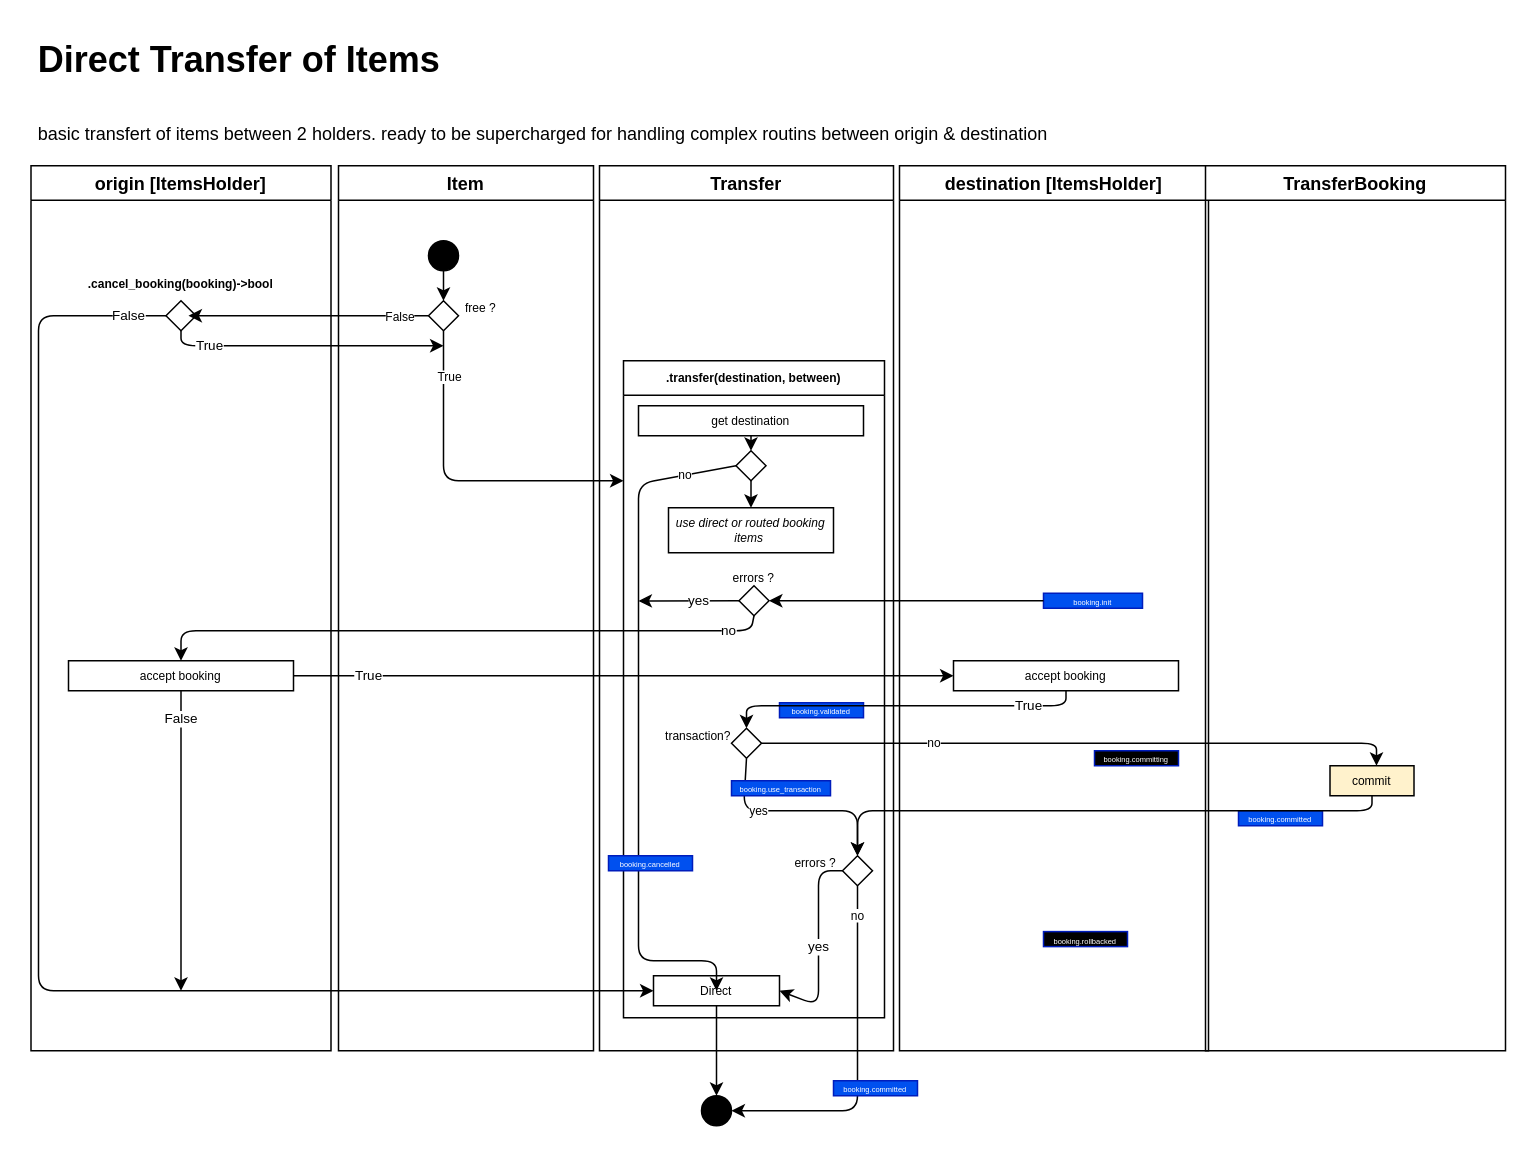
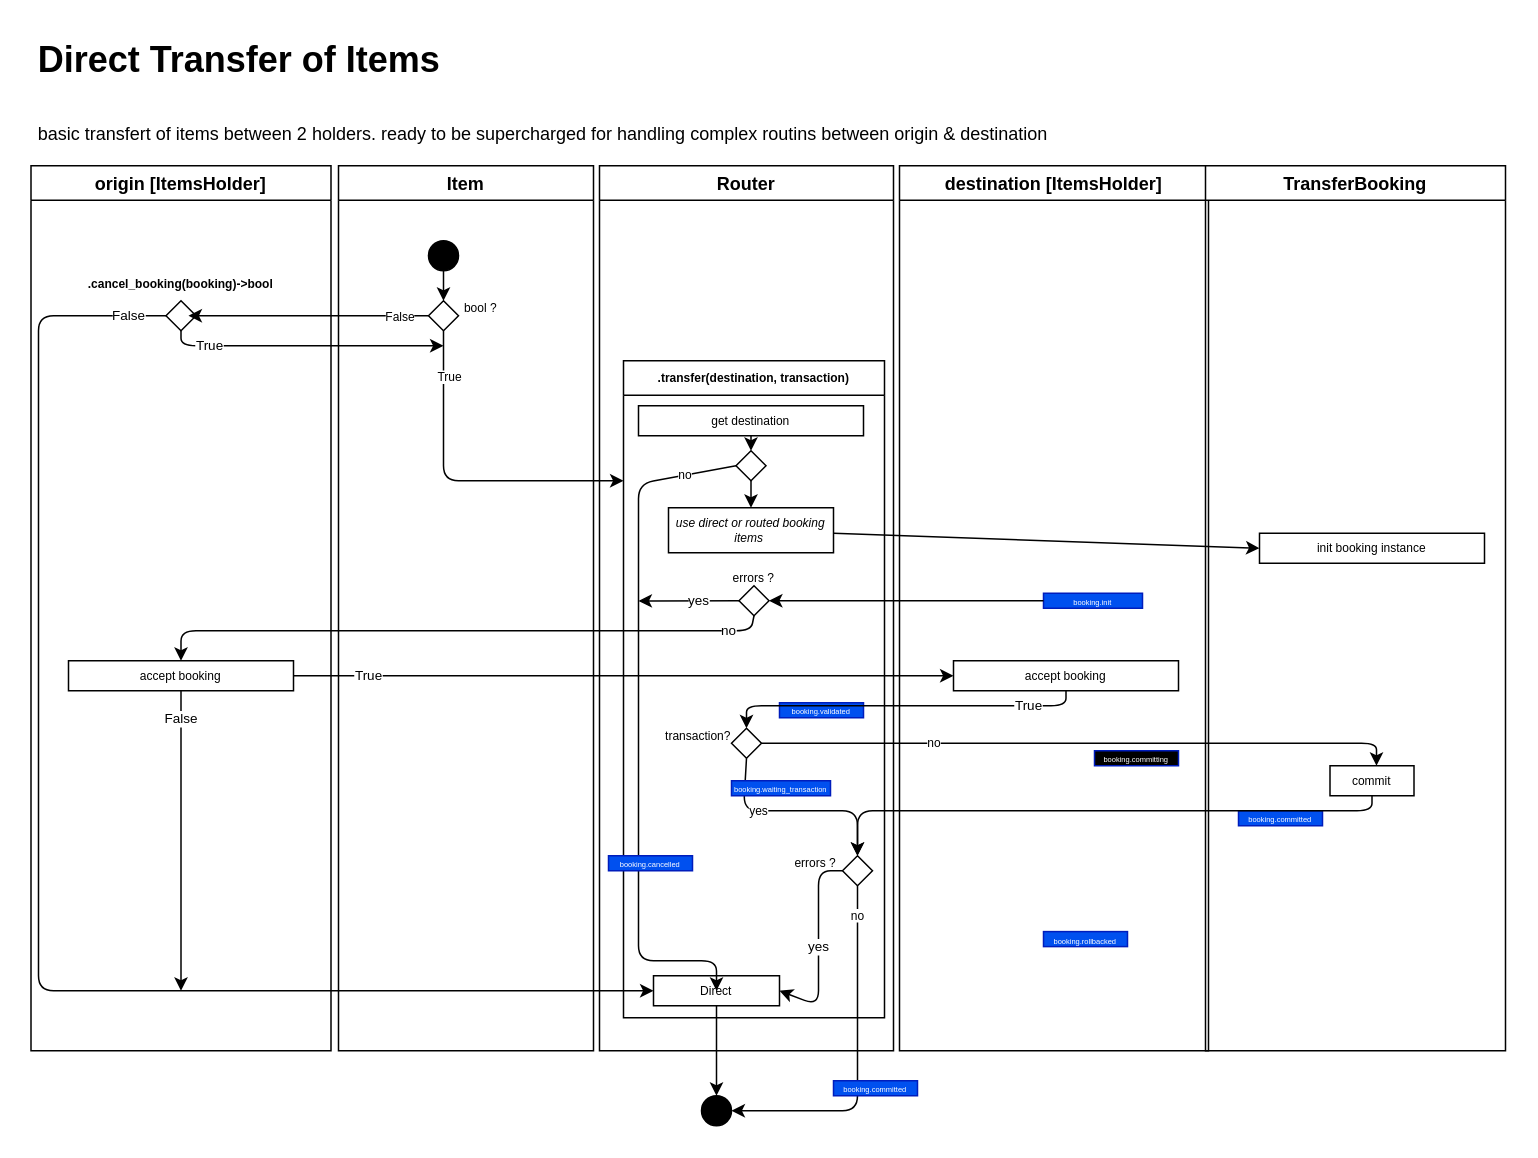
(746, 184) -> (746, 184)
(481, 308) -> (481, 308)
(753, 378) -> (753, 378)
none -> (1041, 541)
none -> (1372, 548)
(1372, 781) -> (1372, 781)
(781, 788) -> (781, 788)
(1085, 939) -> (1085, 939)
